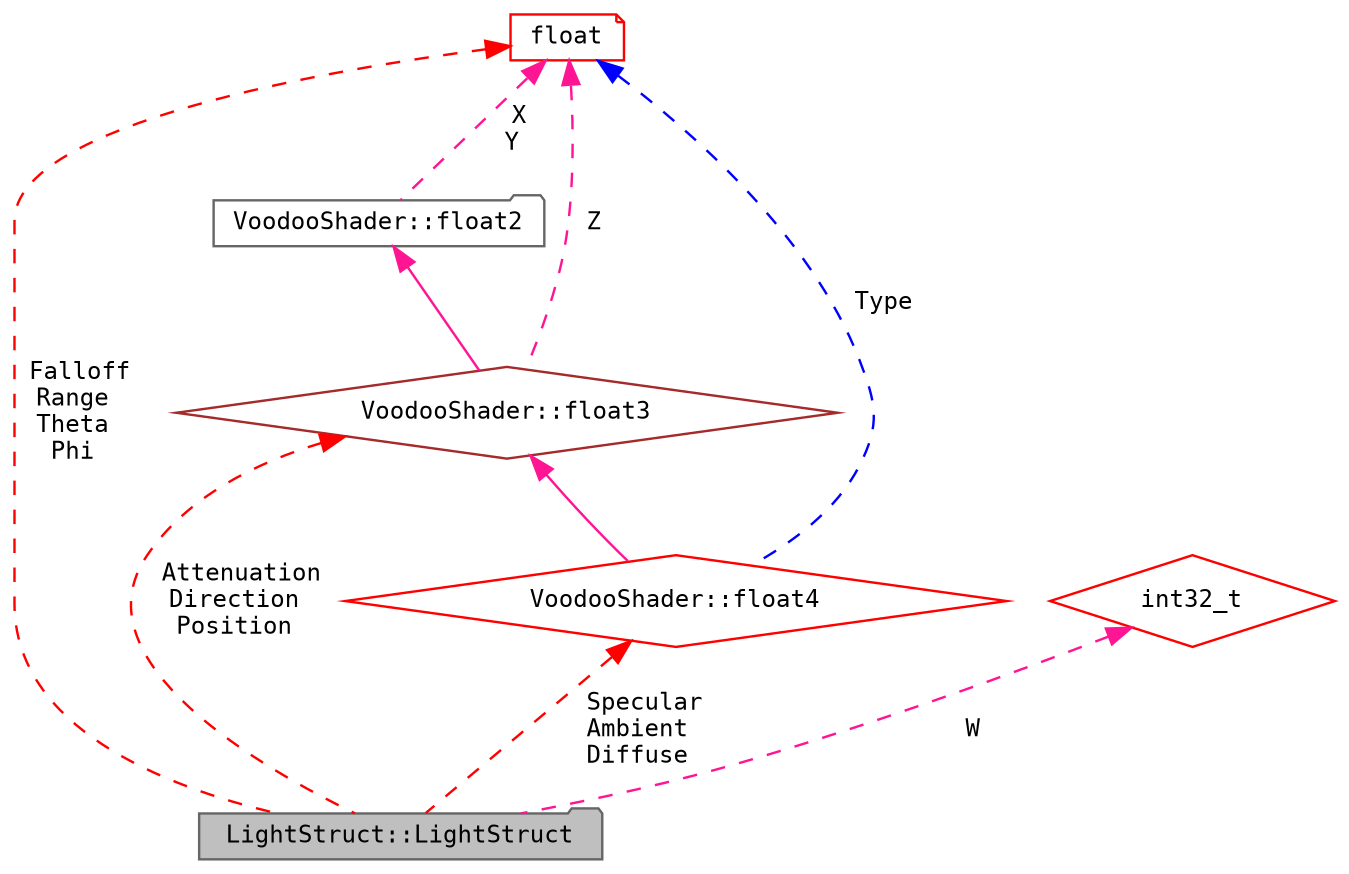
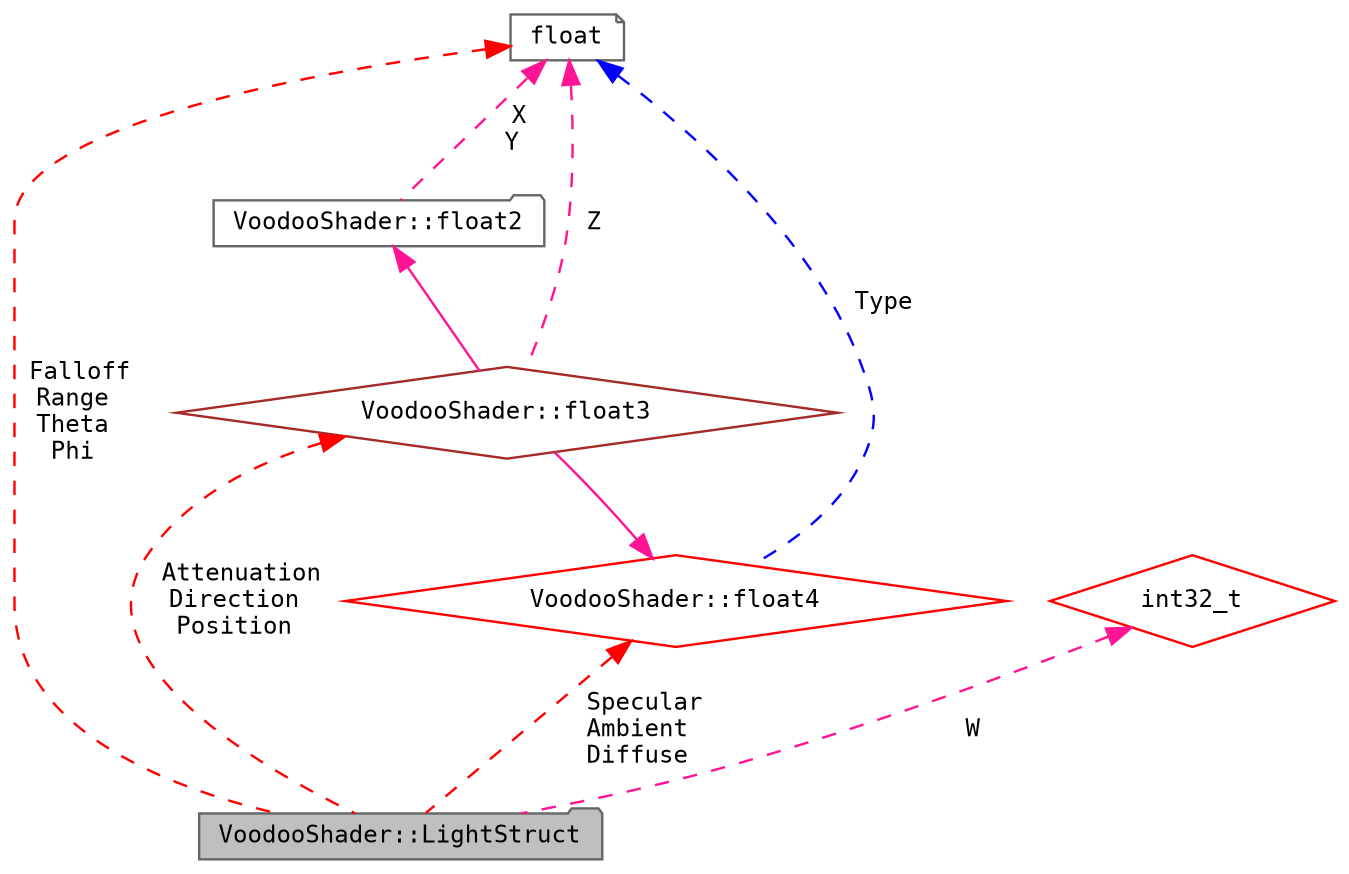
(567, 37) -> (567, 37)
(586, 519) -> (597, 495)
(401, 836) -> (401, 836)
